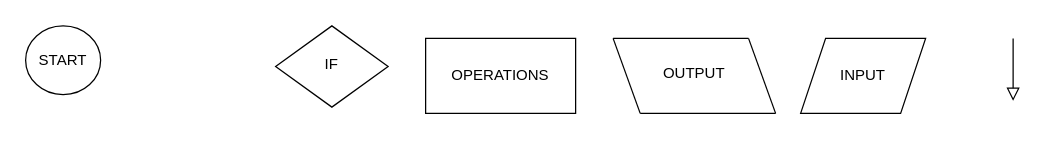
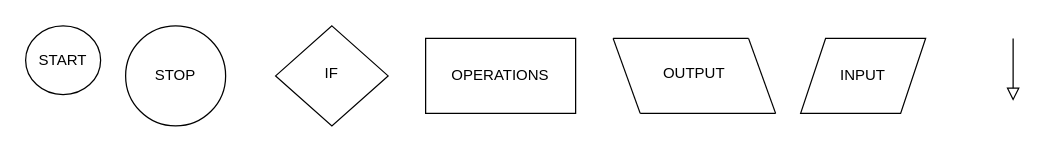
(332, 66) -> (332, 76)
none -> (176, 76)
